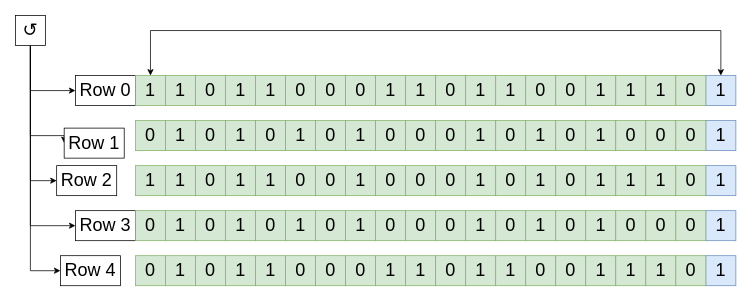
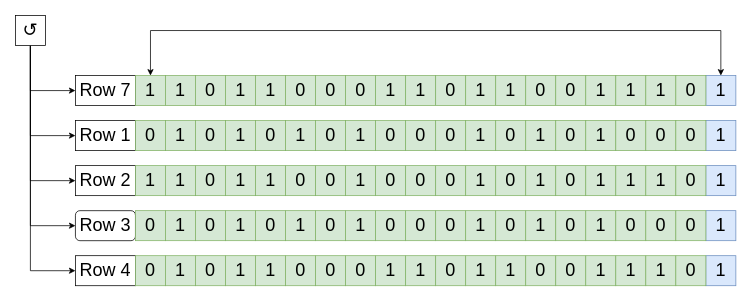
(105, 90) -> (105, 90)
(94, 143) -> (105, 135)
(87, 180) -> (105, 180)
(105, 225) -> (105, 225)
(90, 270) -> (105, 270)
